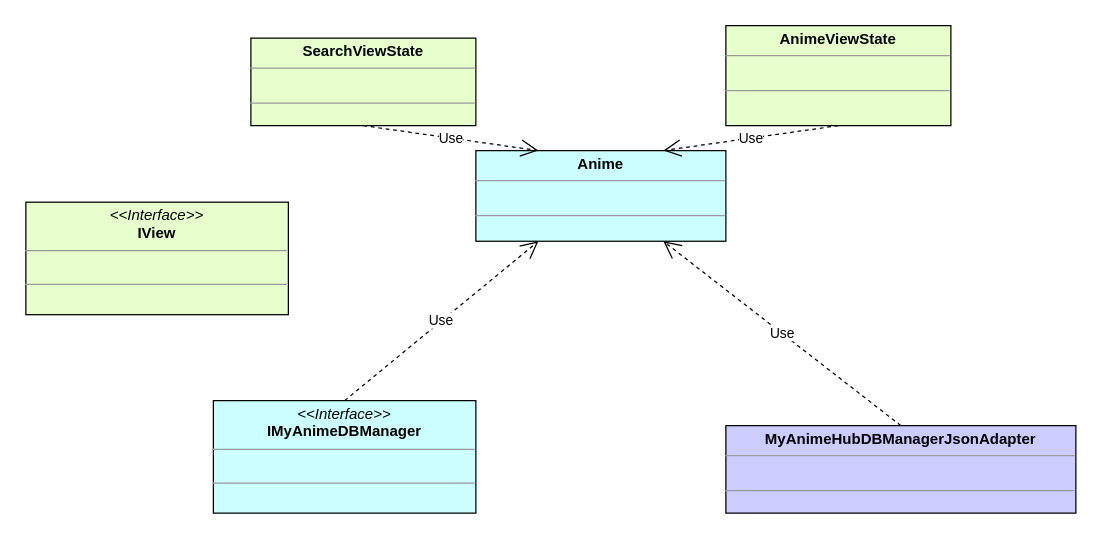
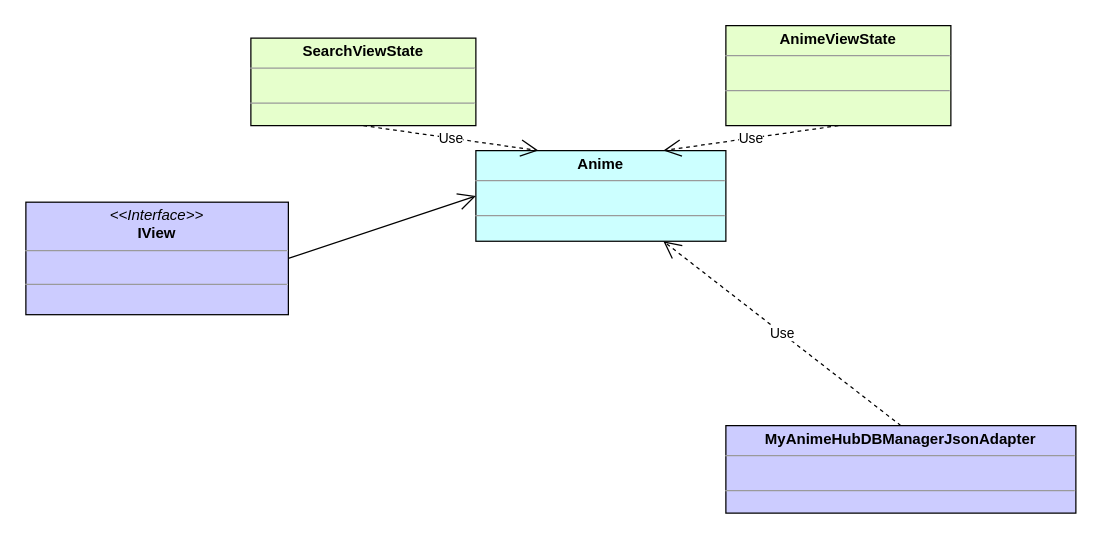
none -> (381, 228)
(157, 258) -> (157, 258)
(440, 322) -> none
(344, 457) -> none
